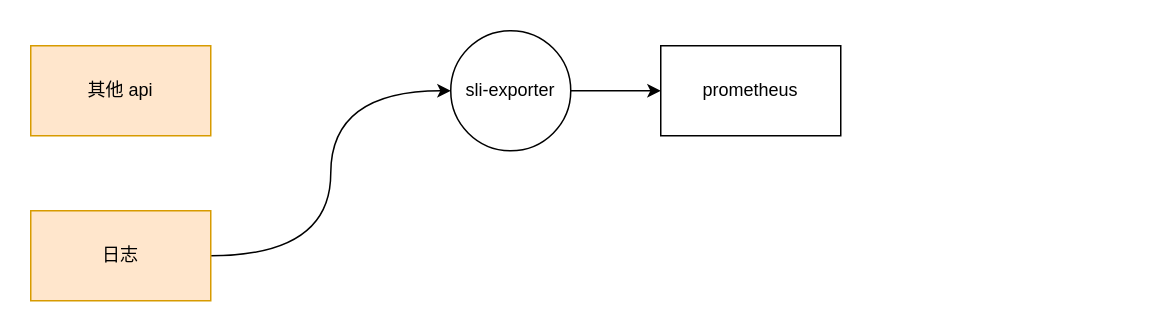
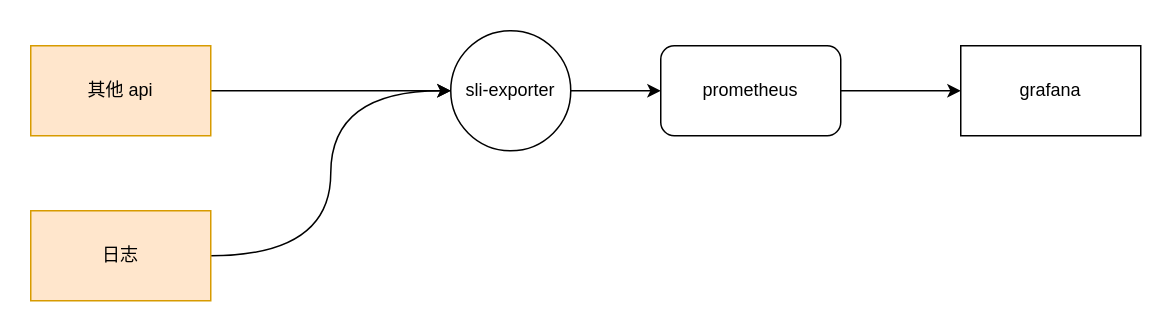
none -> (312, 91)
(751, 91) -> (751, 91)
none -> (896, 91)
none -> (1051, 91)
